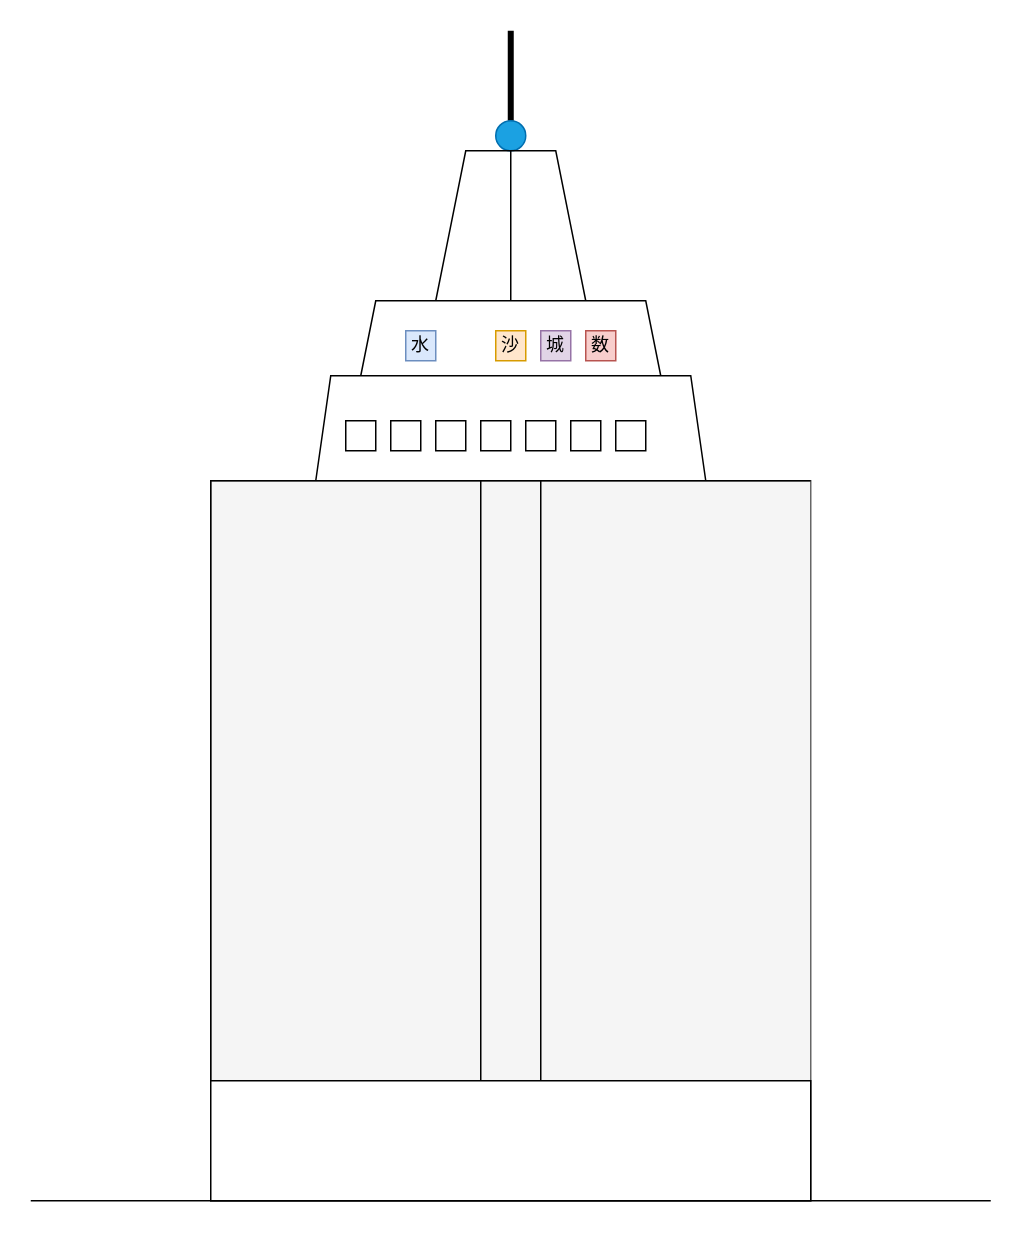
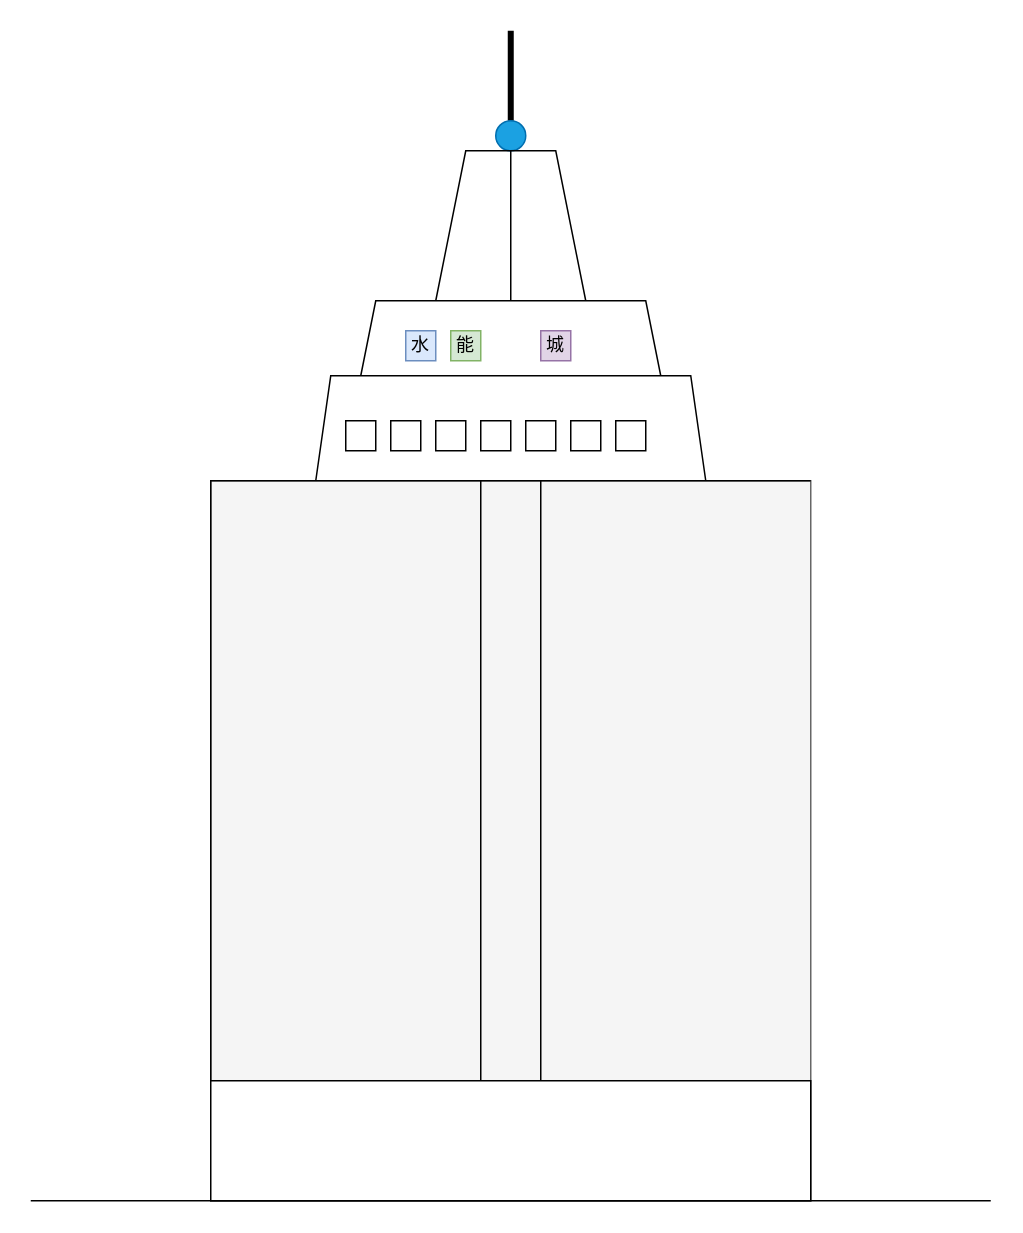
none -> (466, 346)
(511, 346) -> none
(601, 346) -> none
